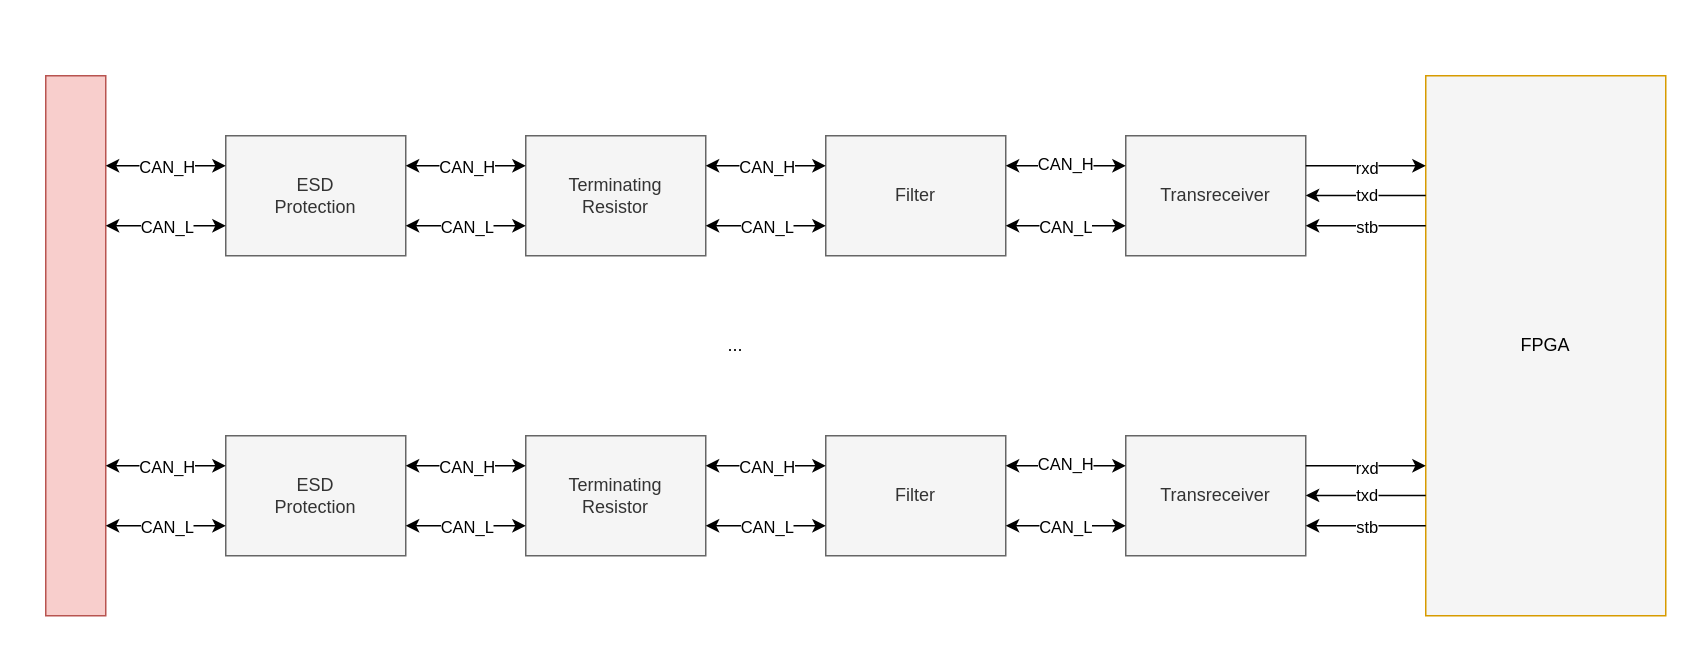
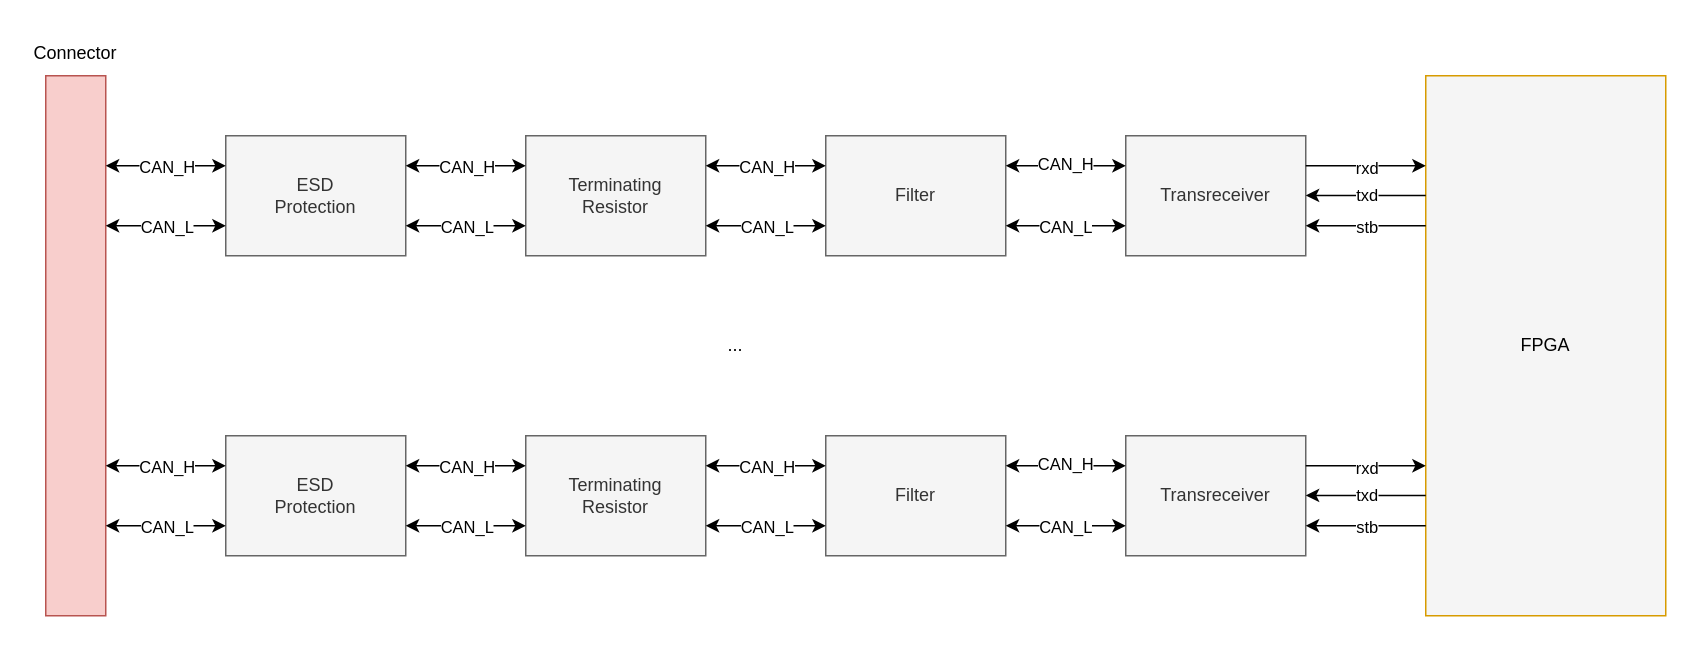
none -> (76, 53)
